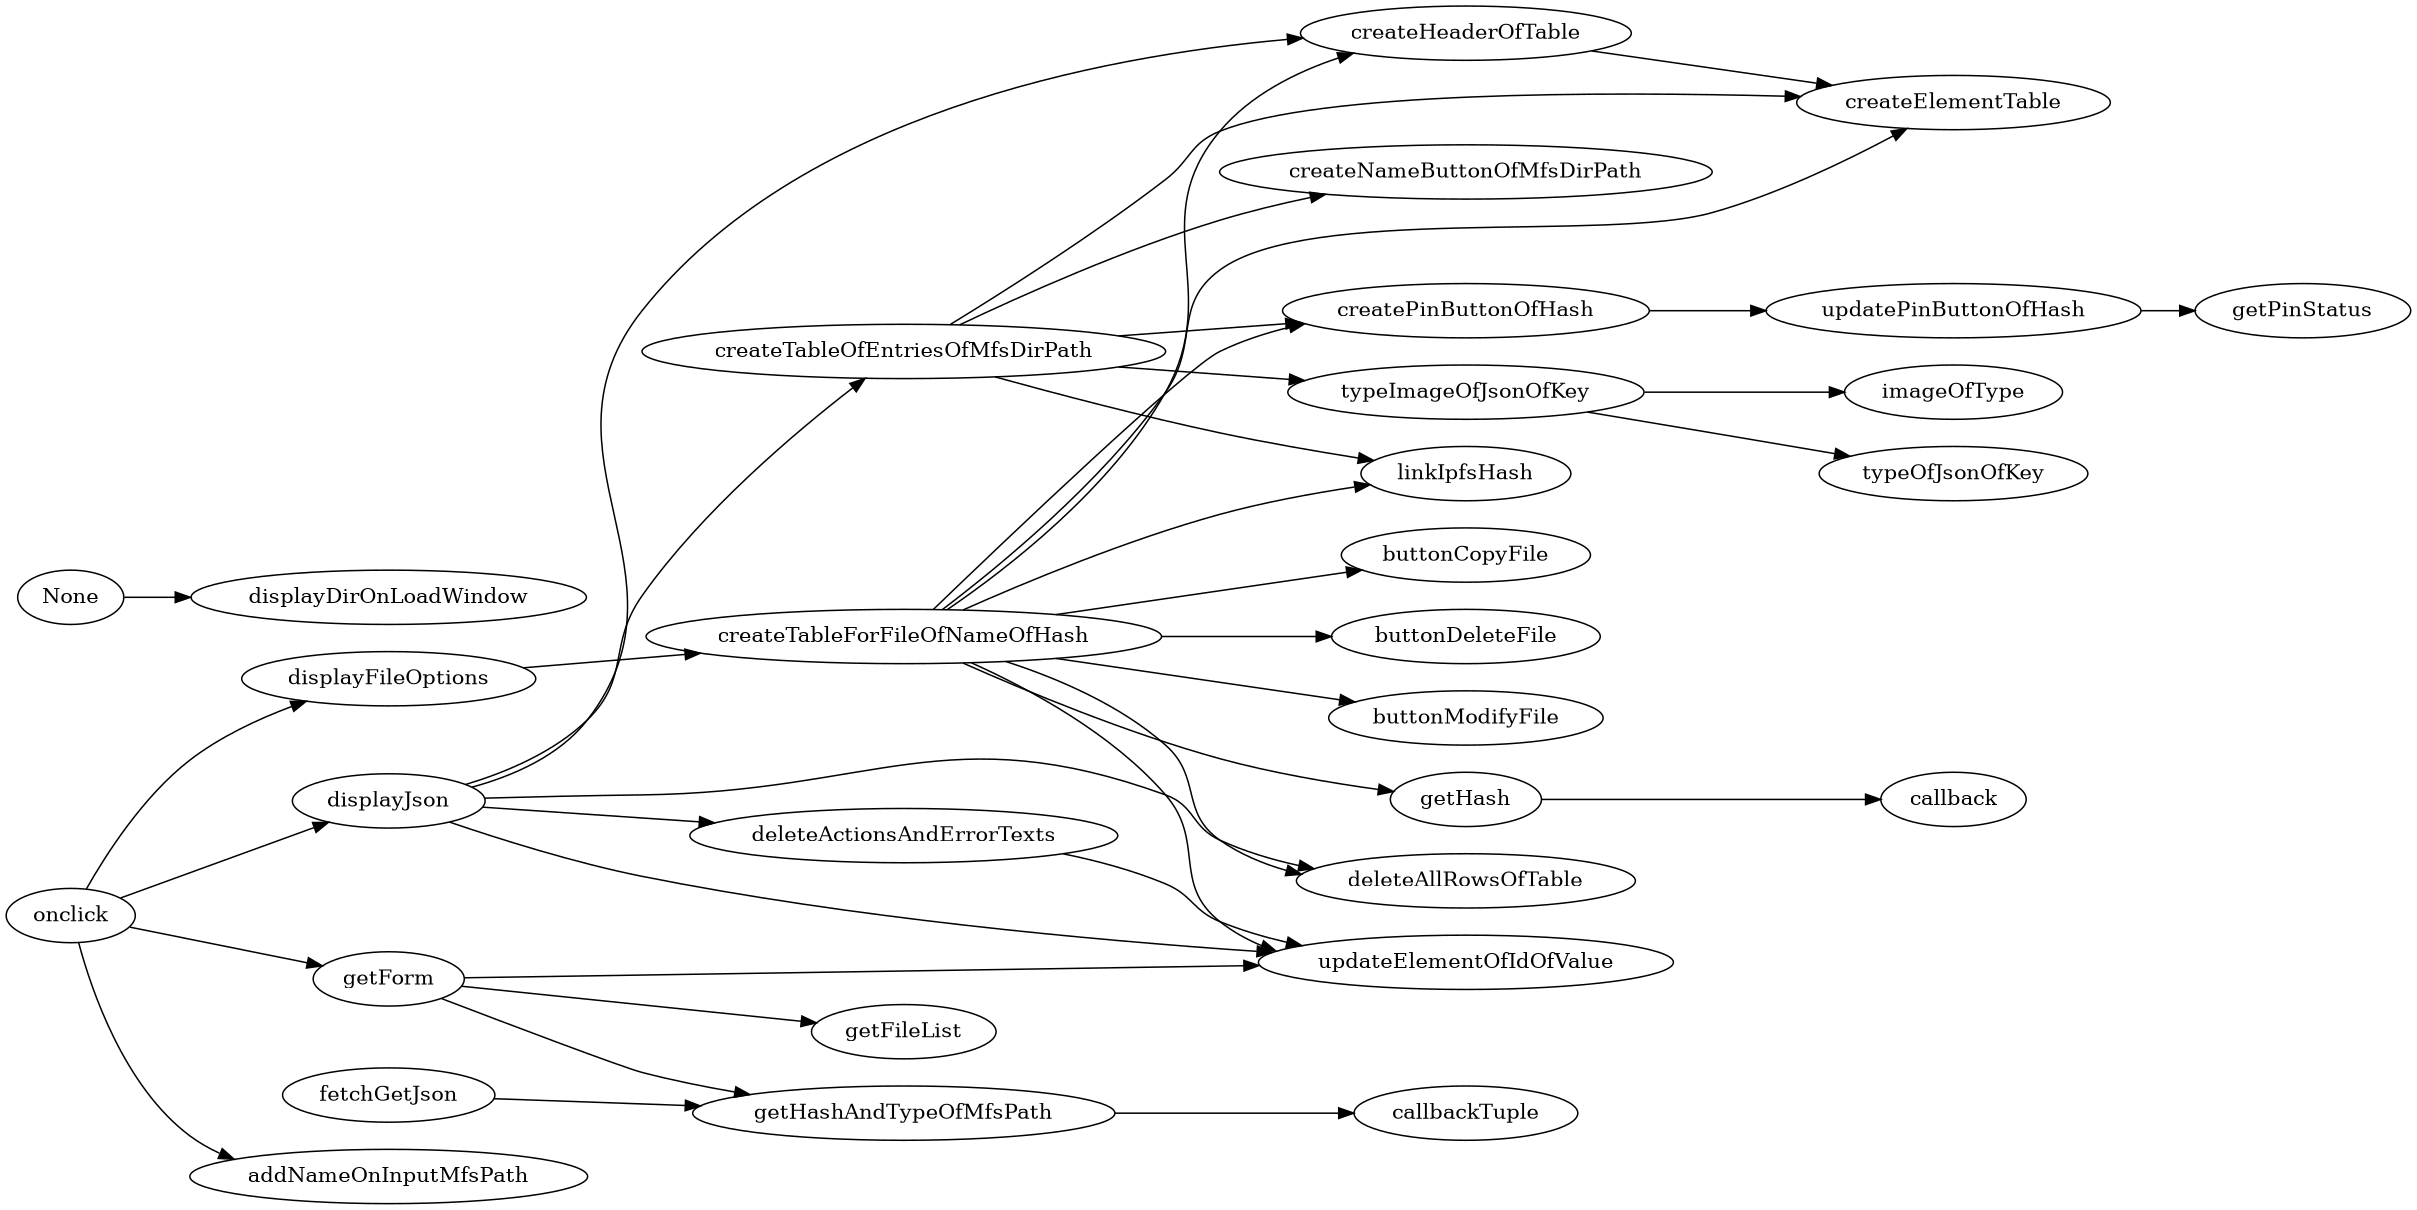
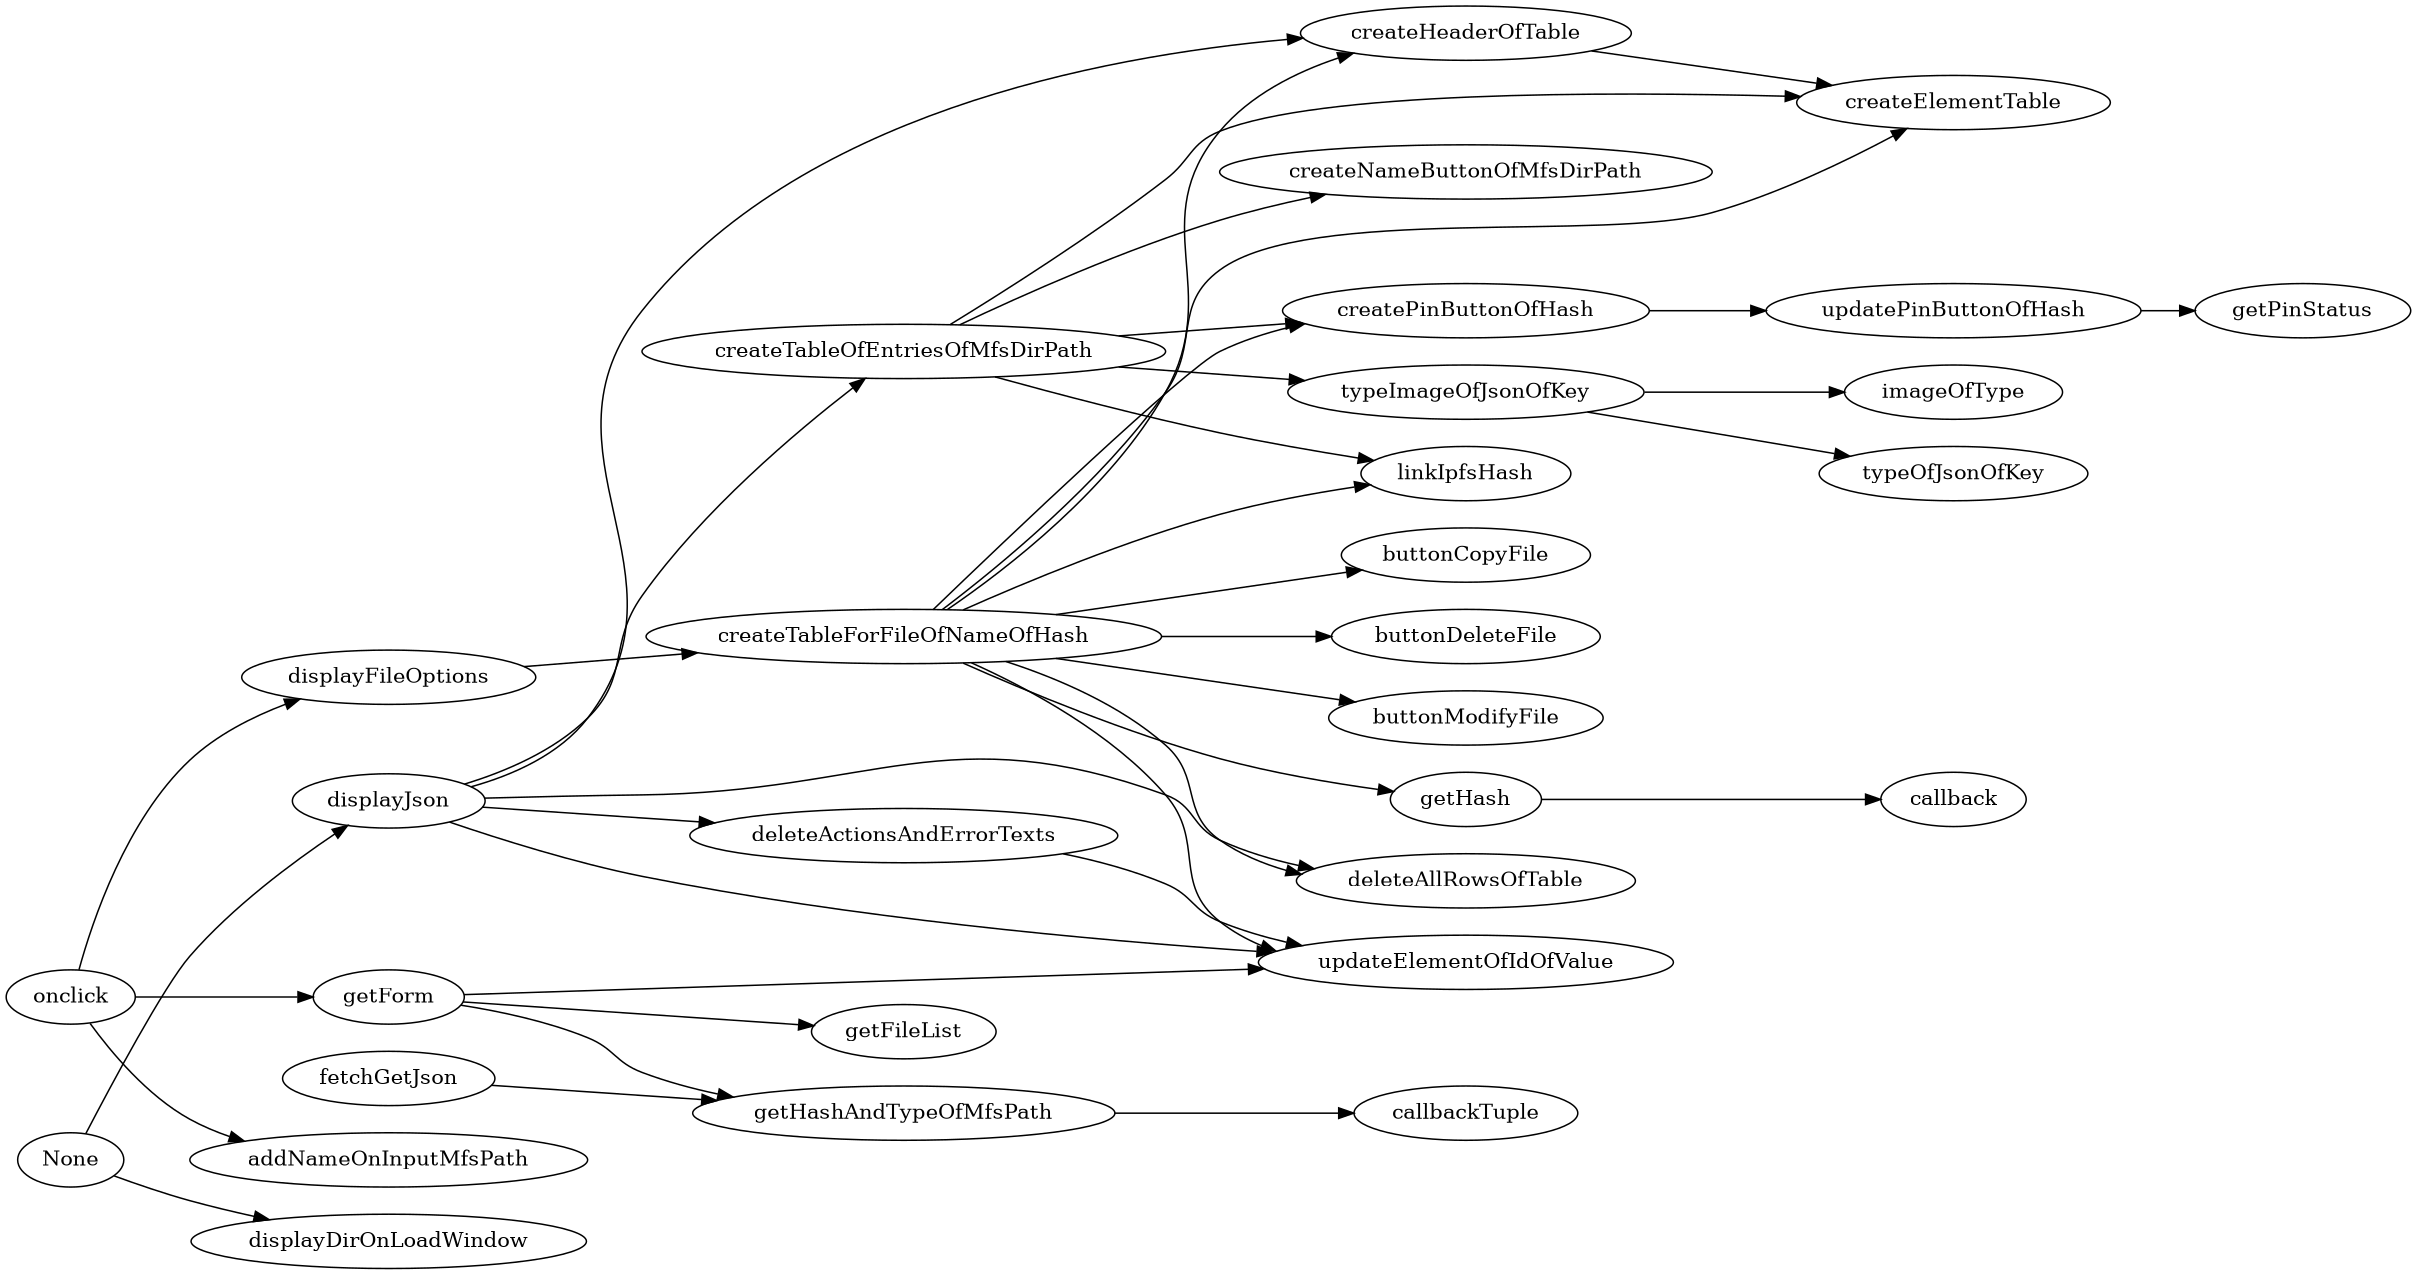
(217, 863) -> (185, 962)
